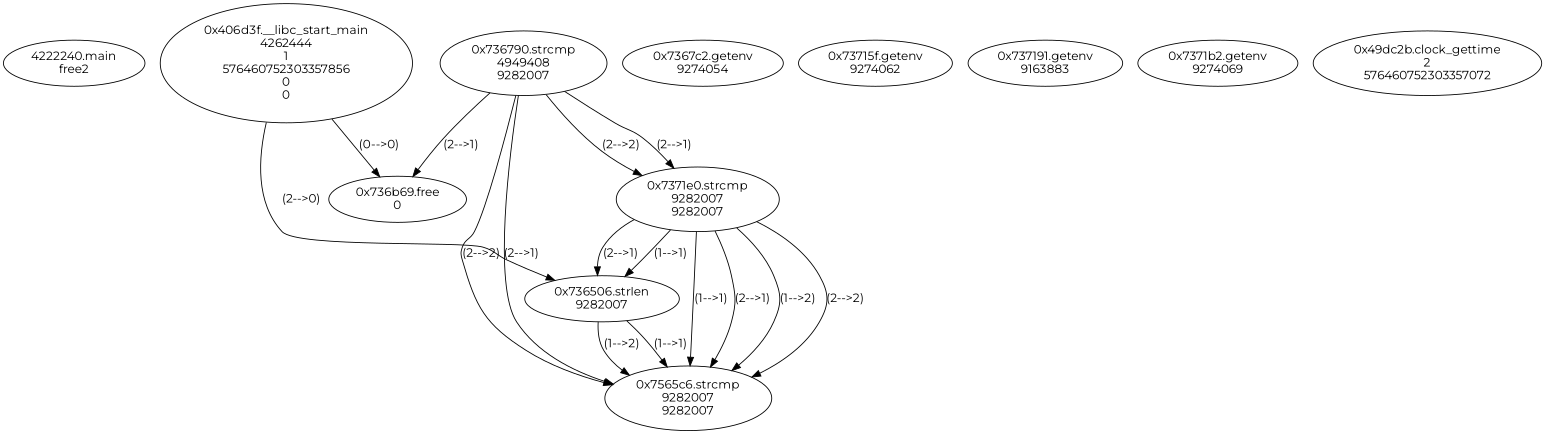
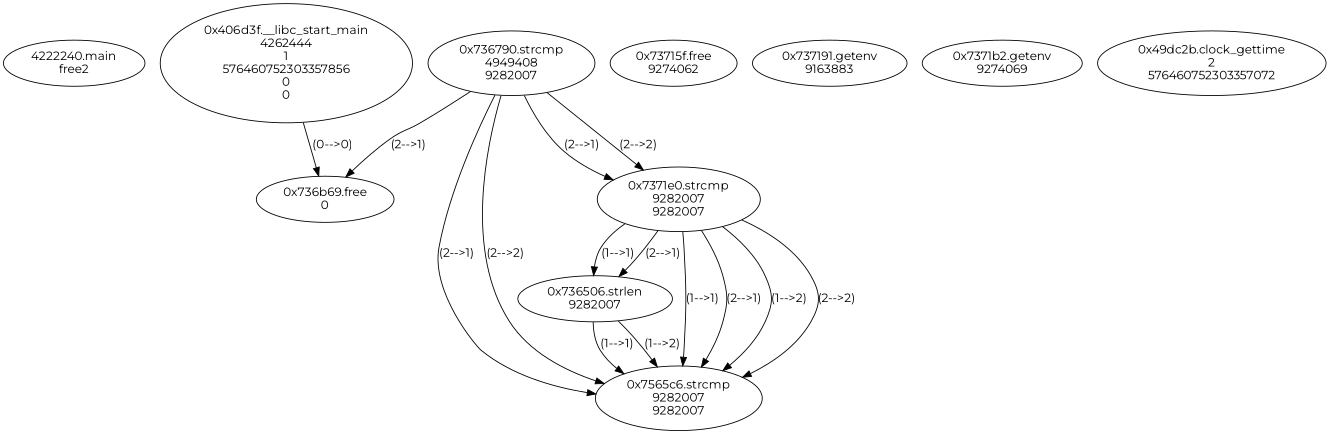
(703, 63) -> none
(875, 63) -> (674, 63)
(360, 243) -> none
